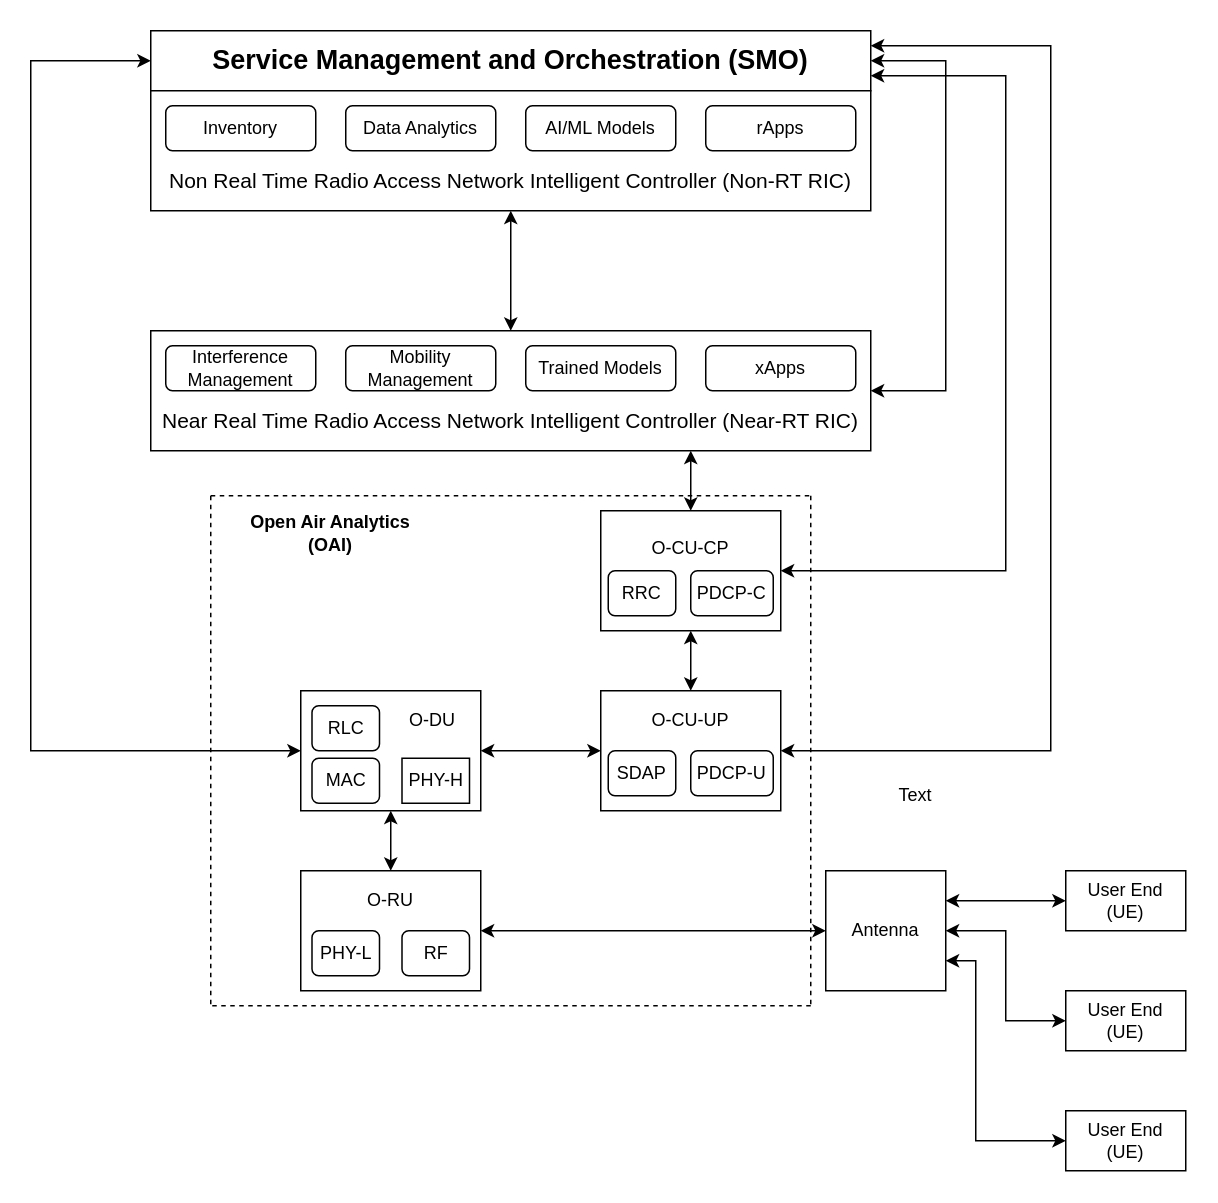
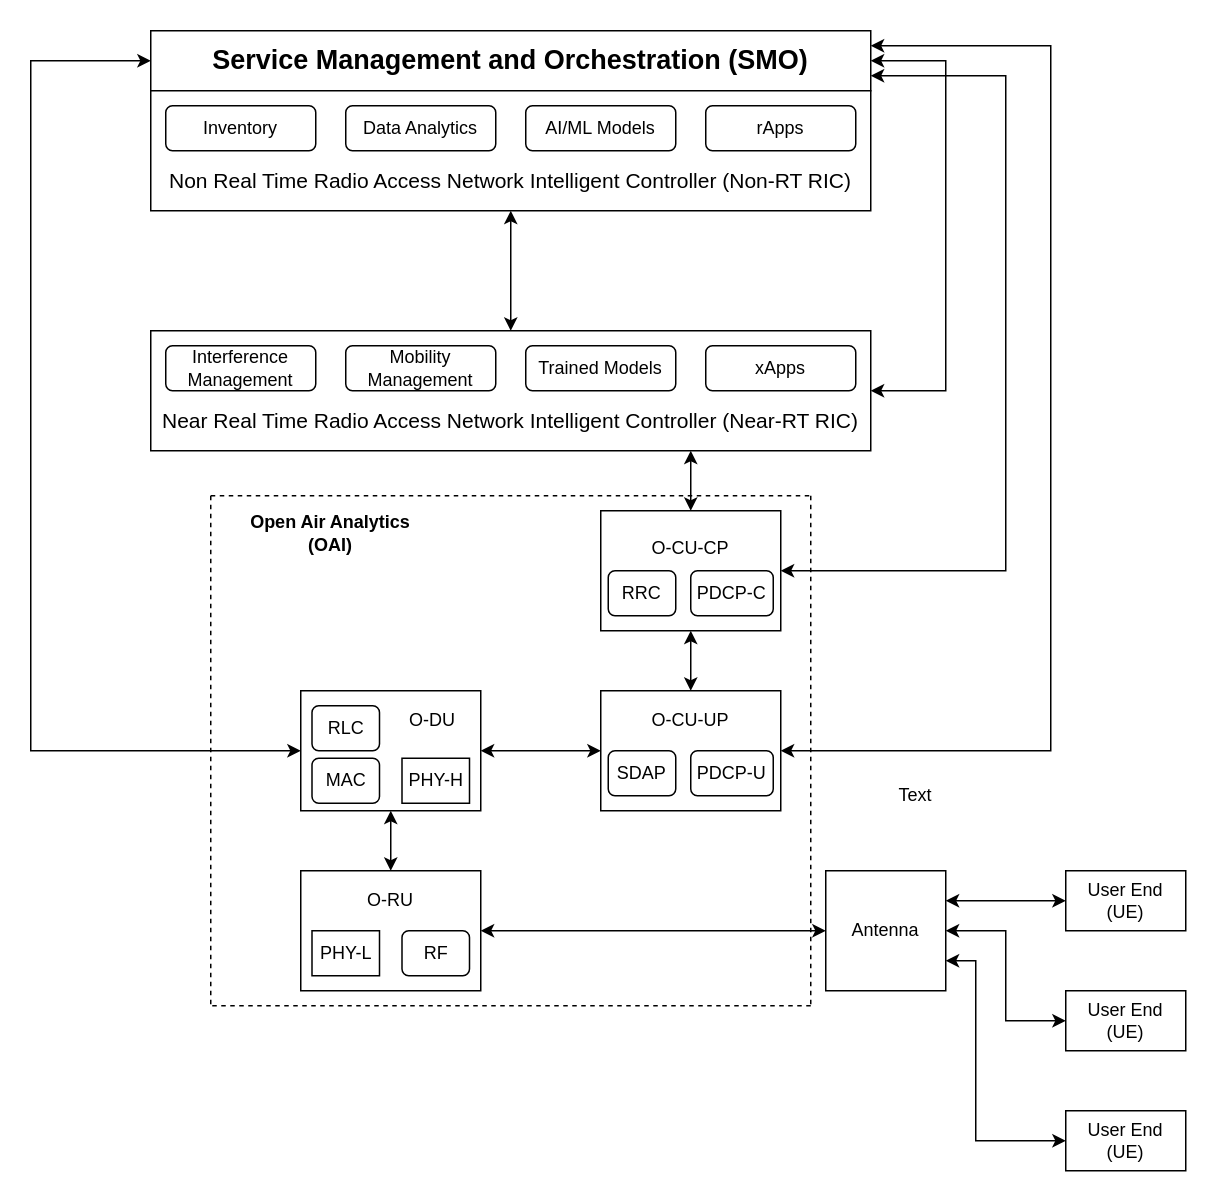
(346, 953) -> (346, 953)
